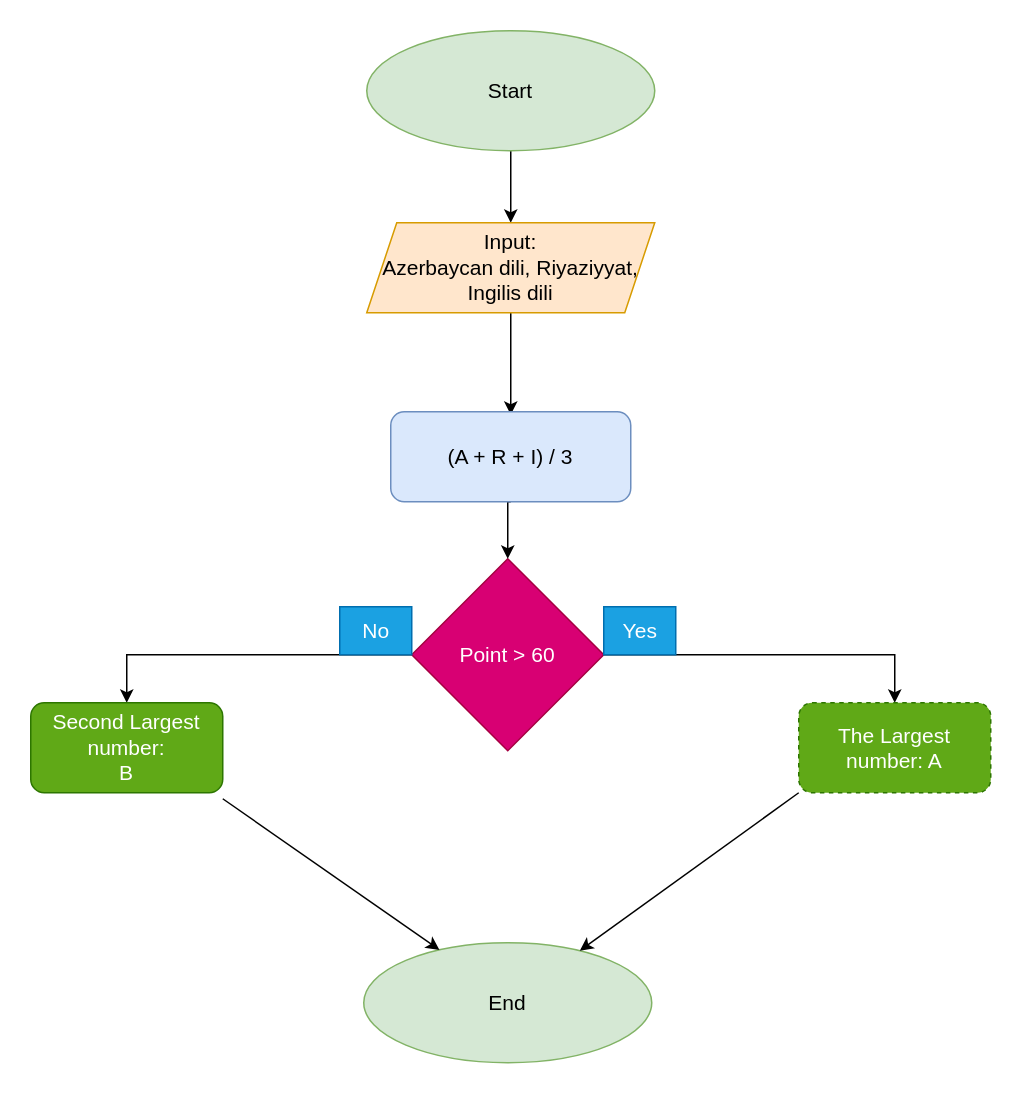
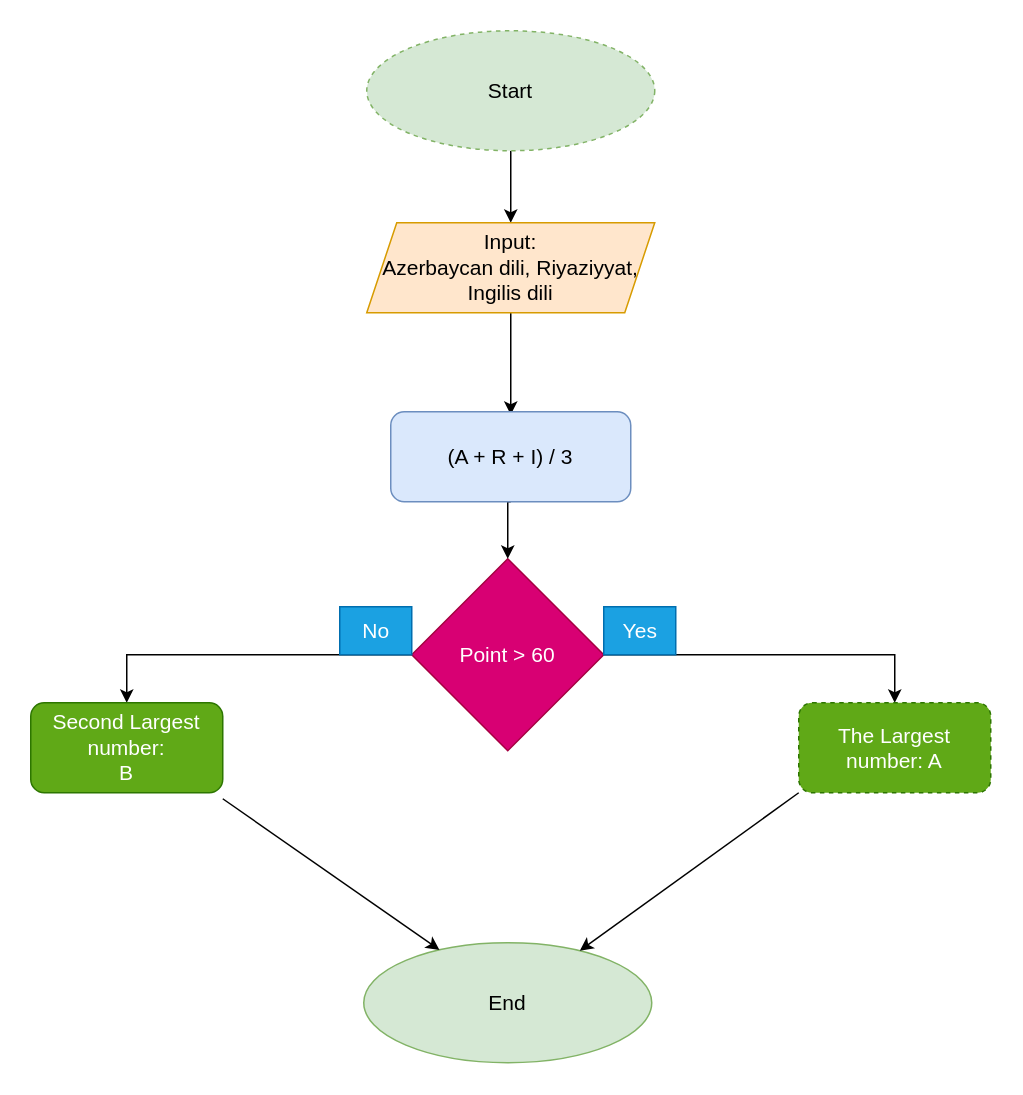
(511, 91) -> (511, 91)
